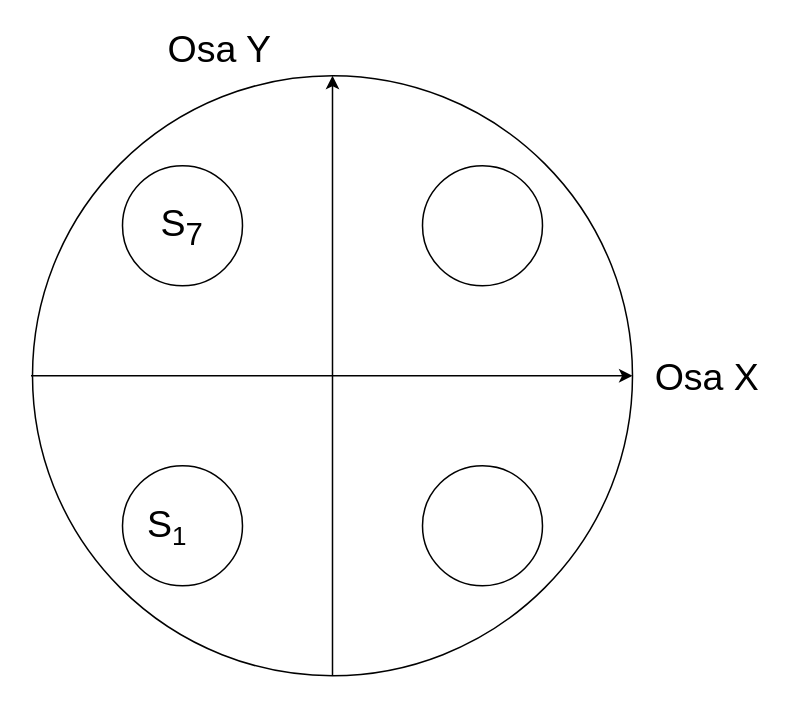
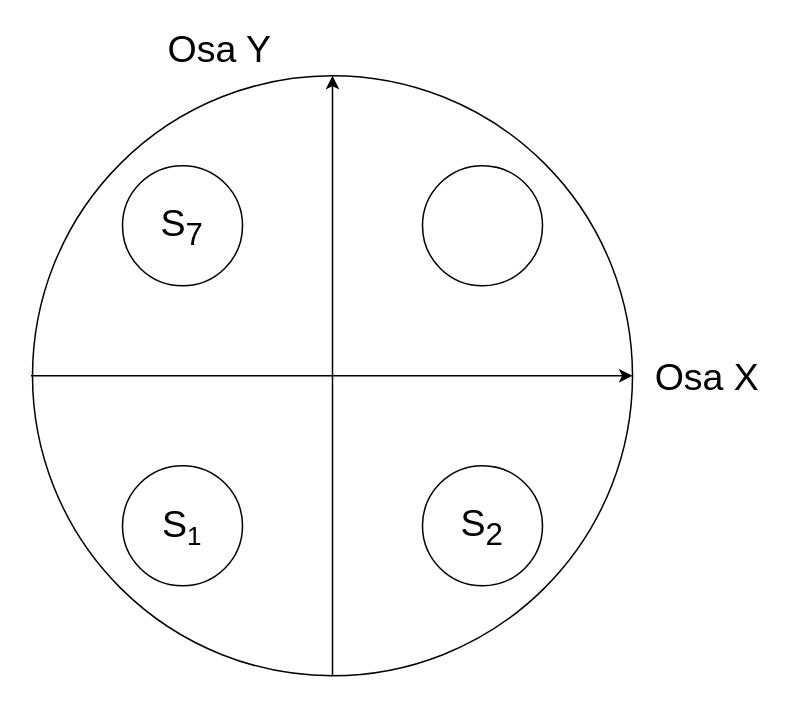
(167, 526) -> (182, 526)
none -> (482, 526)
